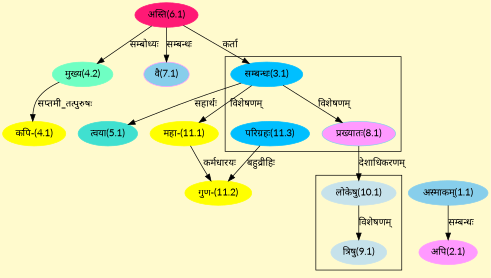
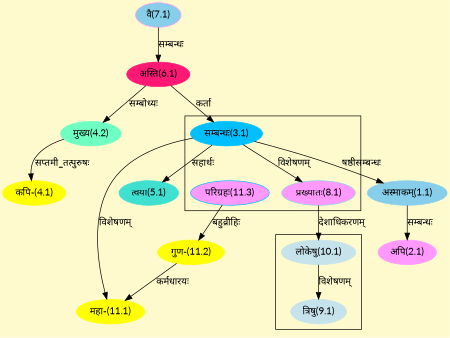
(166, 41) -> (158, 41)
(270, 134) -> (230, 193)
none -> (316, 159)
(199, 161) -> (154, 280)
